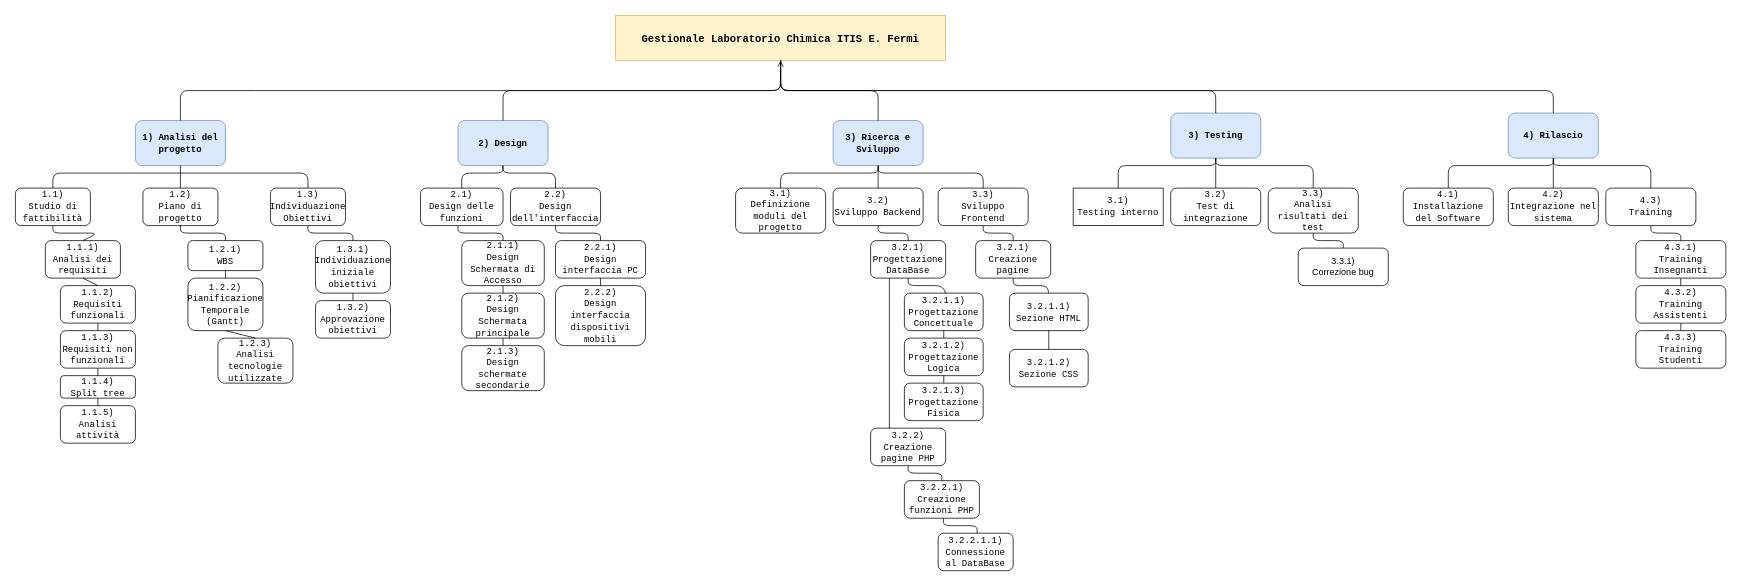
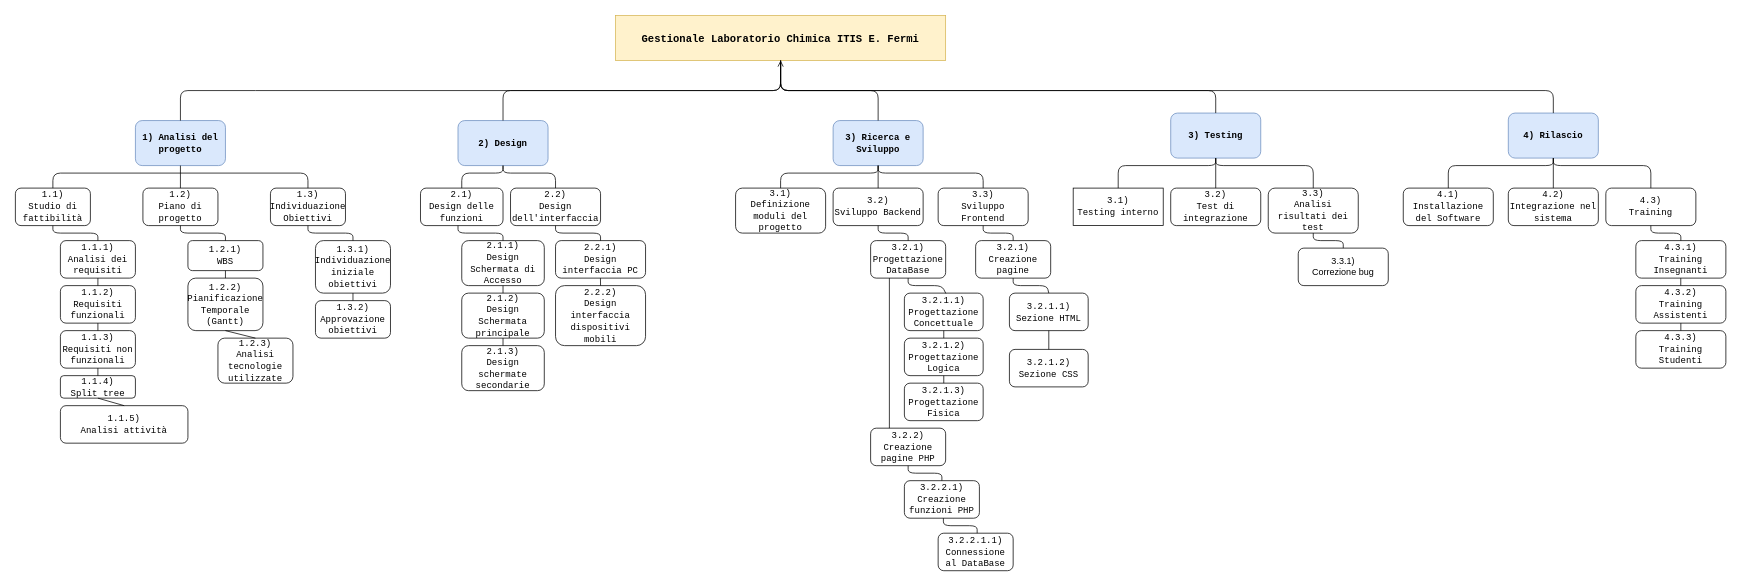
(83, 259) -> (98, 259)
(98, 424) -> (124, 424)
